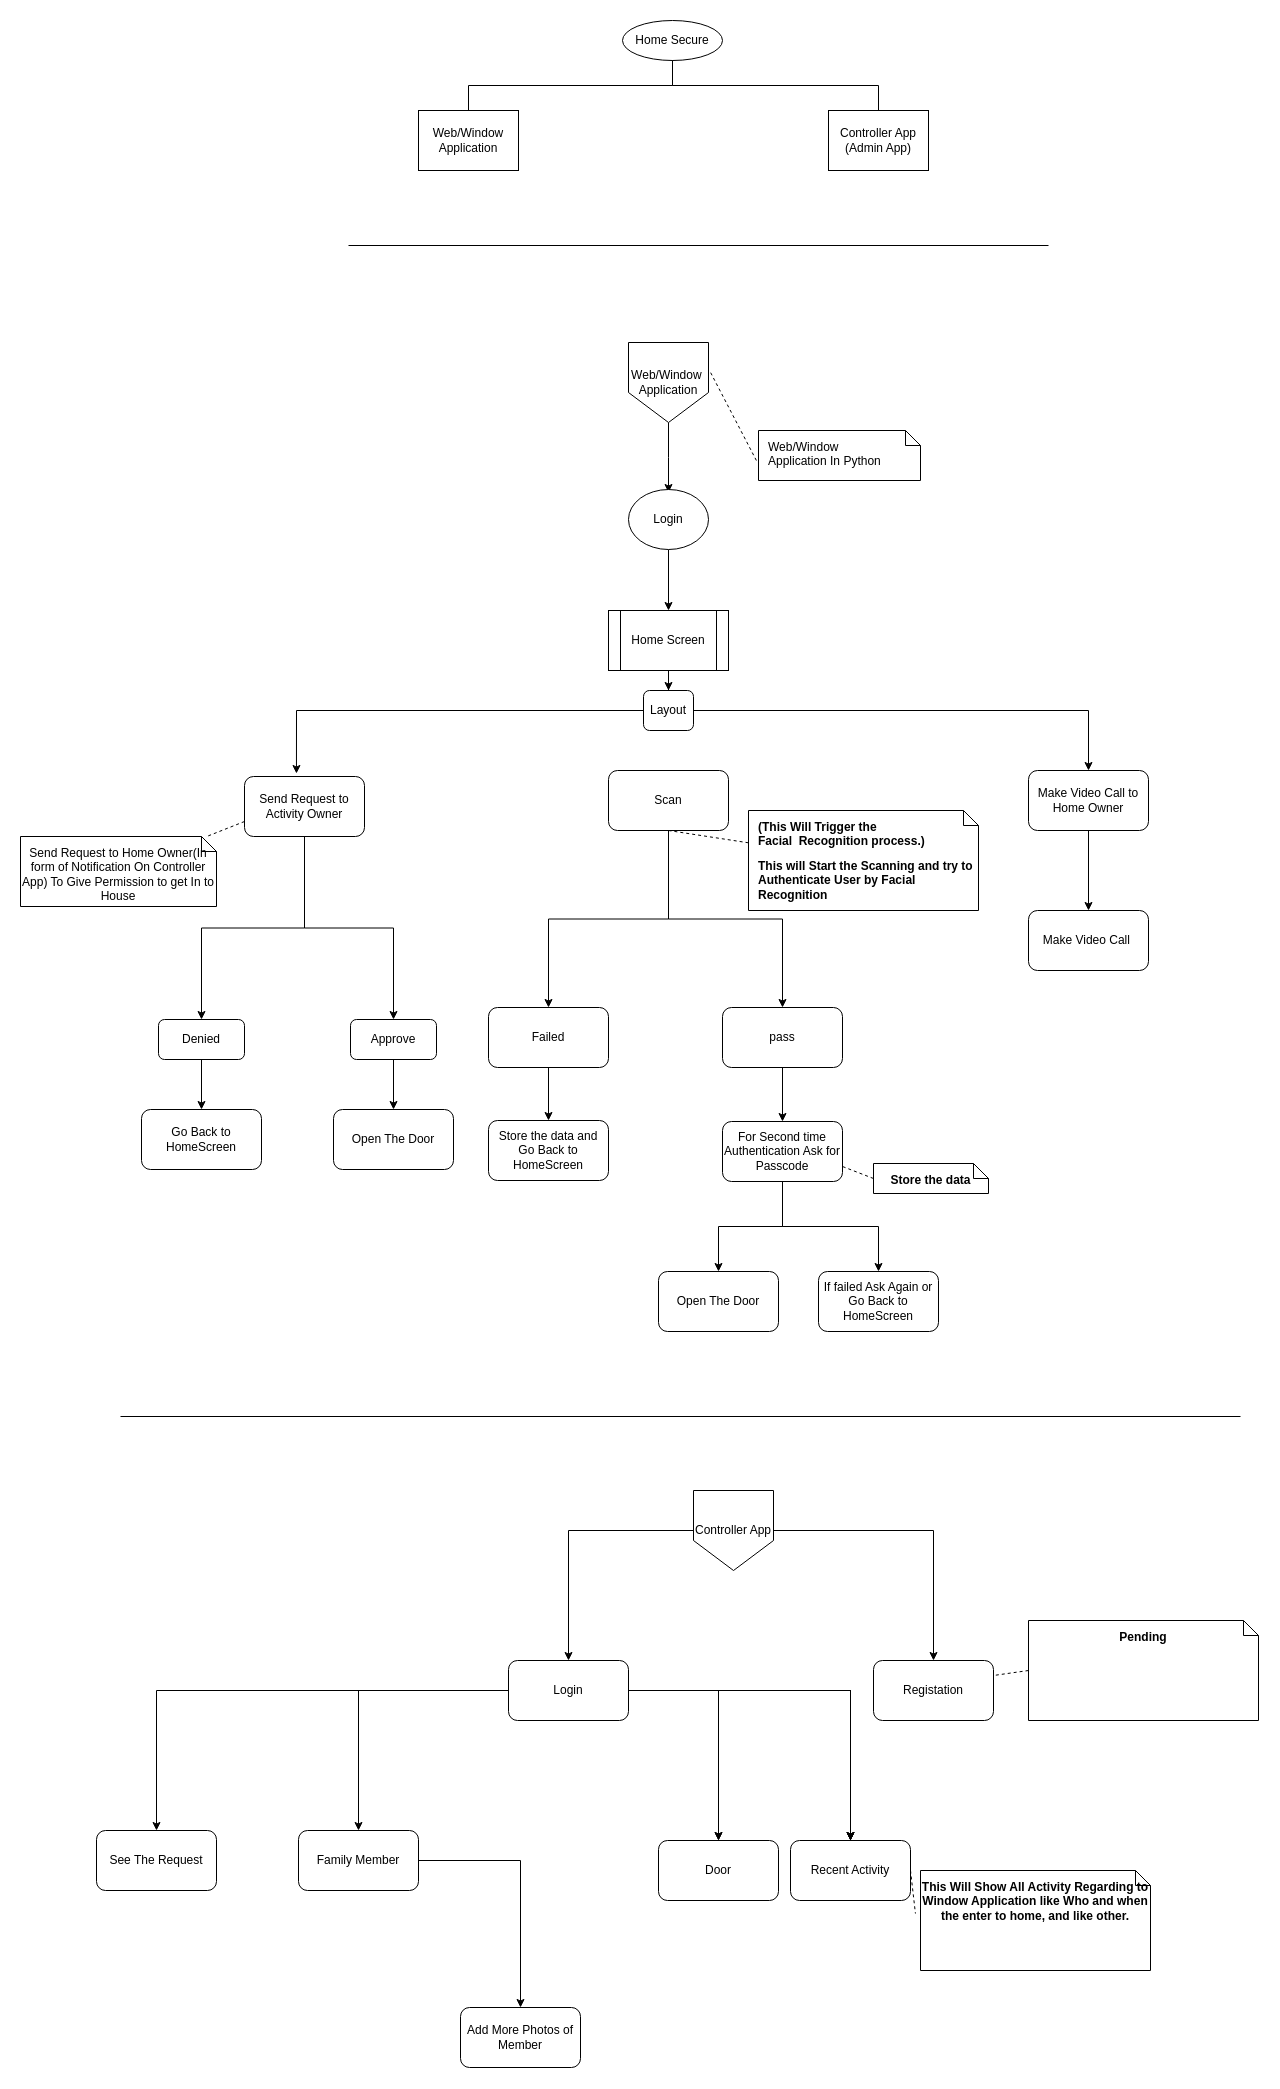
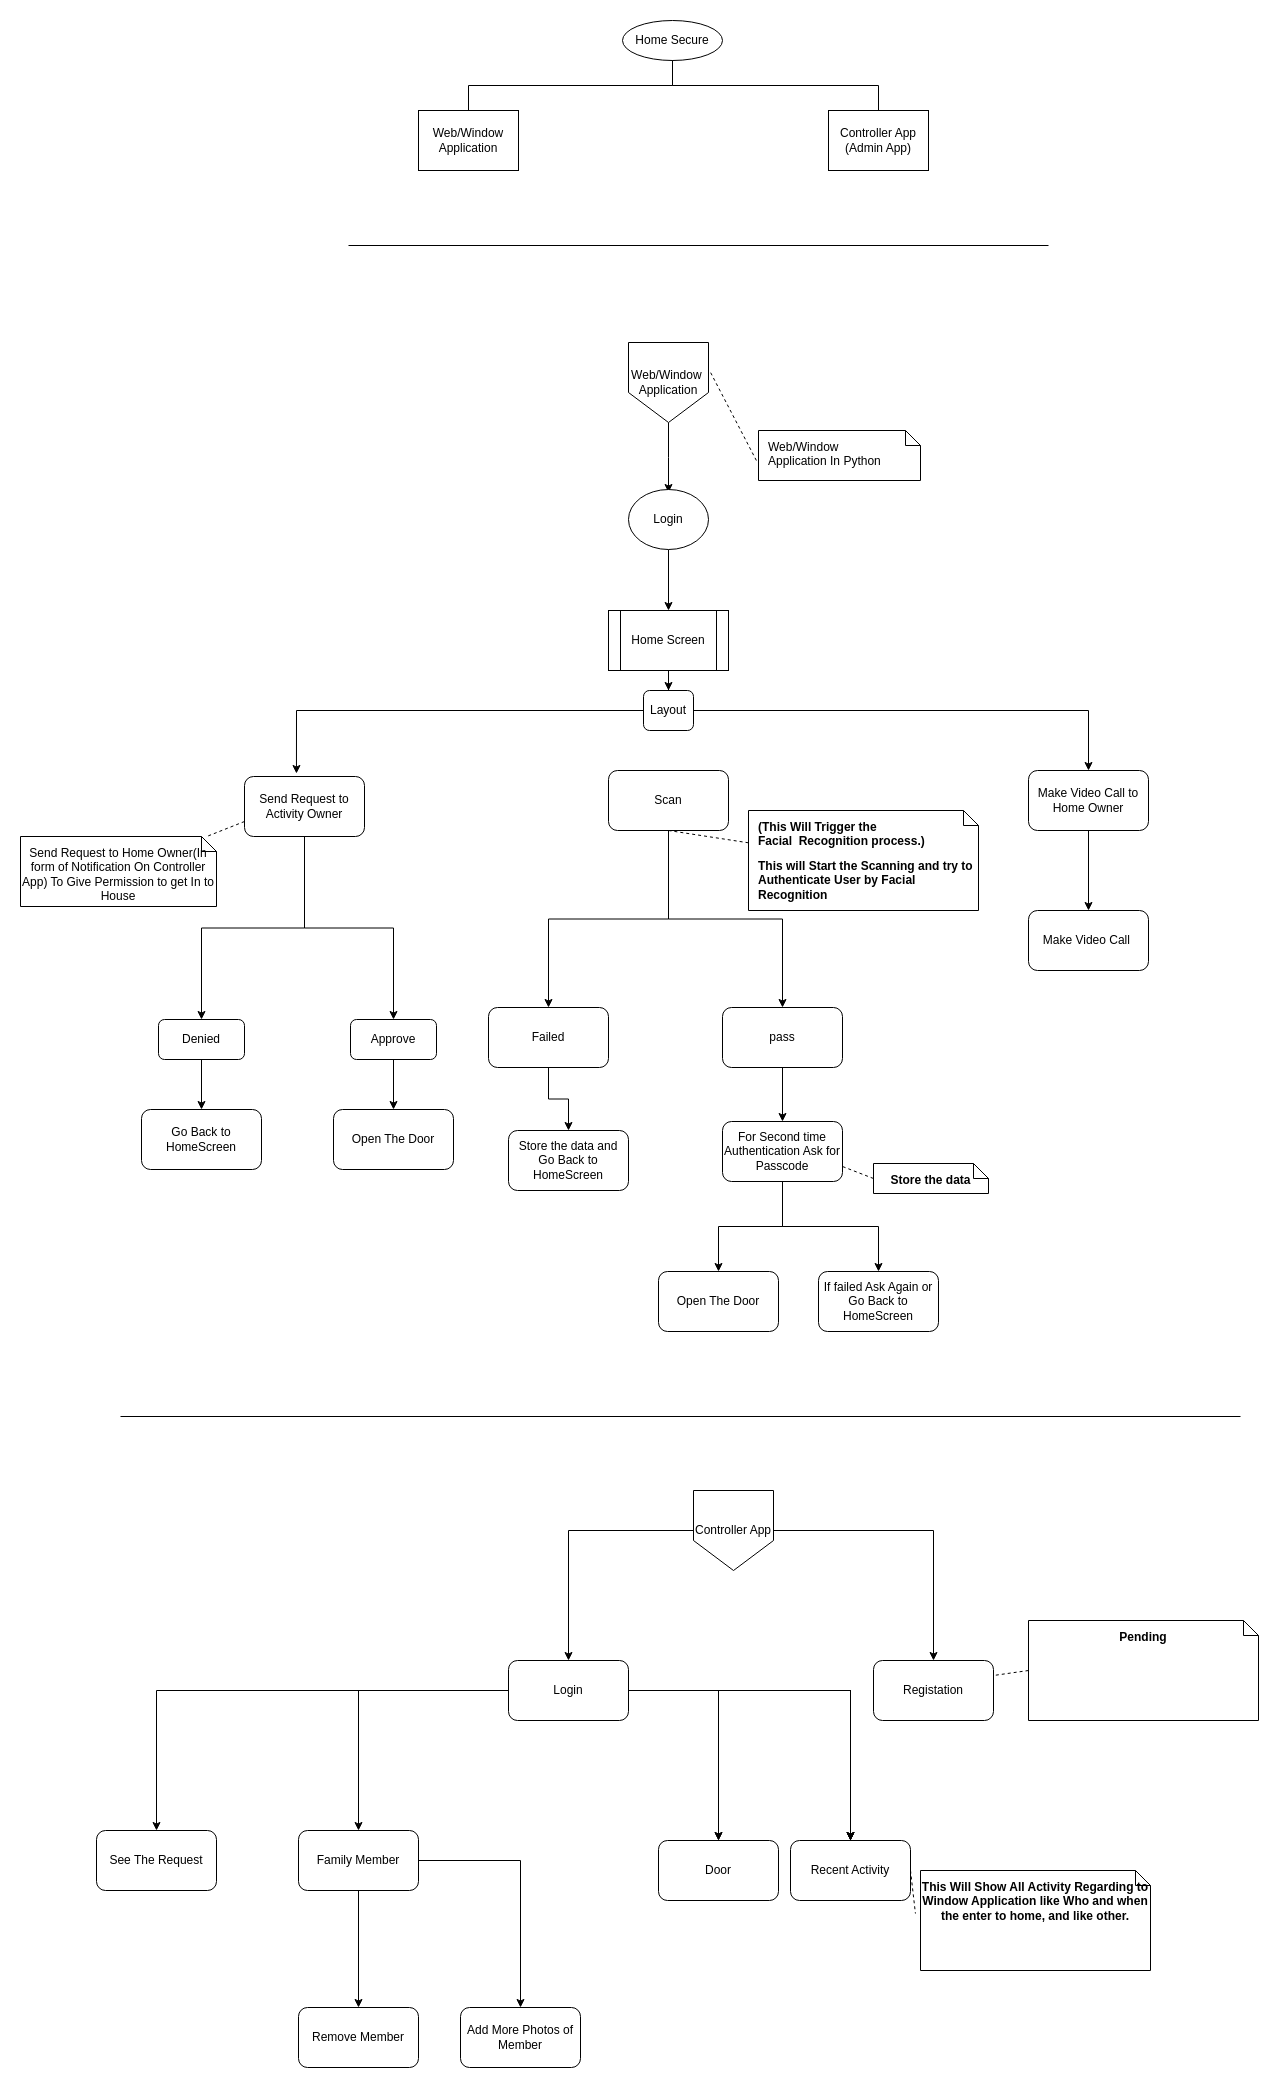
(549, 1151) -> (569, 1161)
none -> (359, 1946)
none -> (359, 2038)
